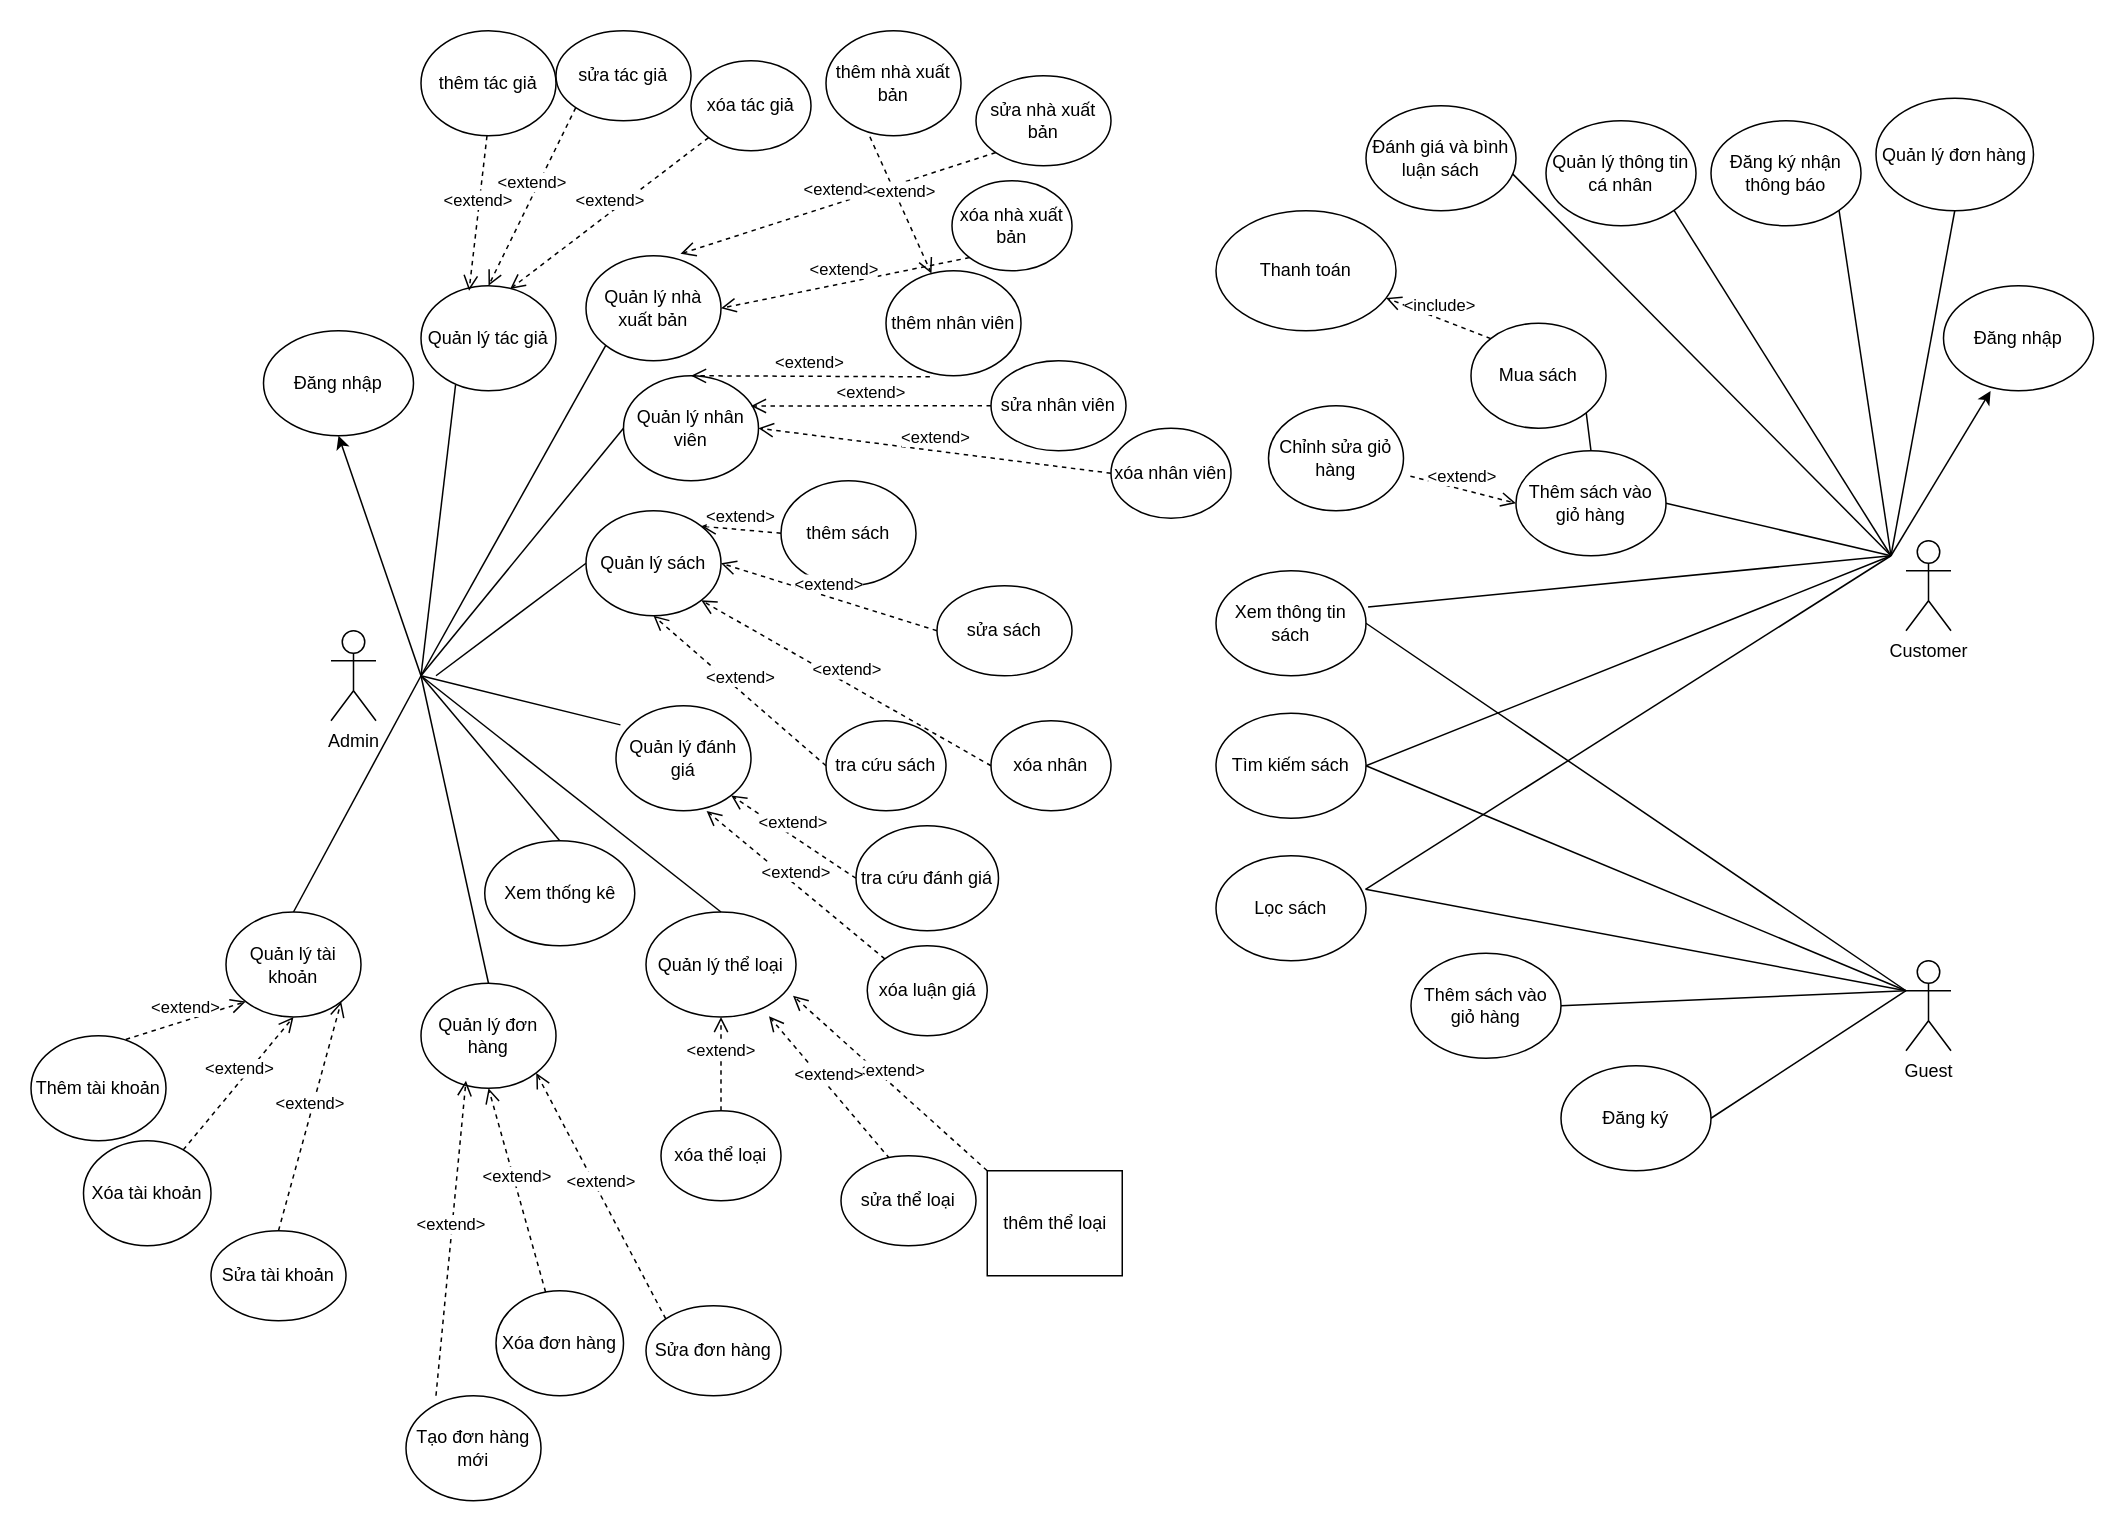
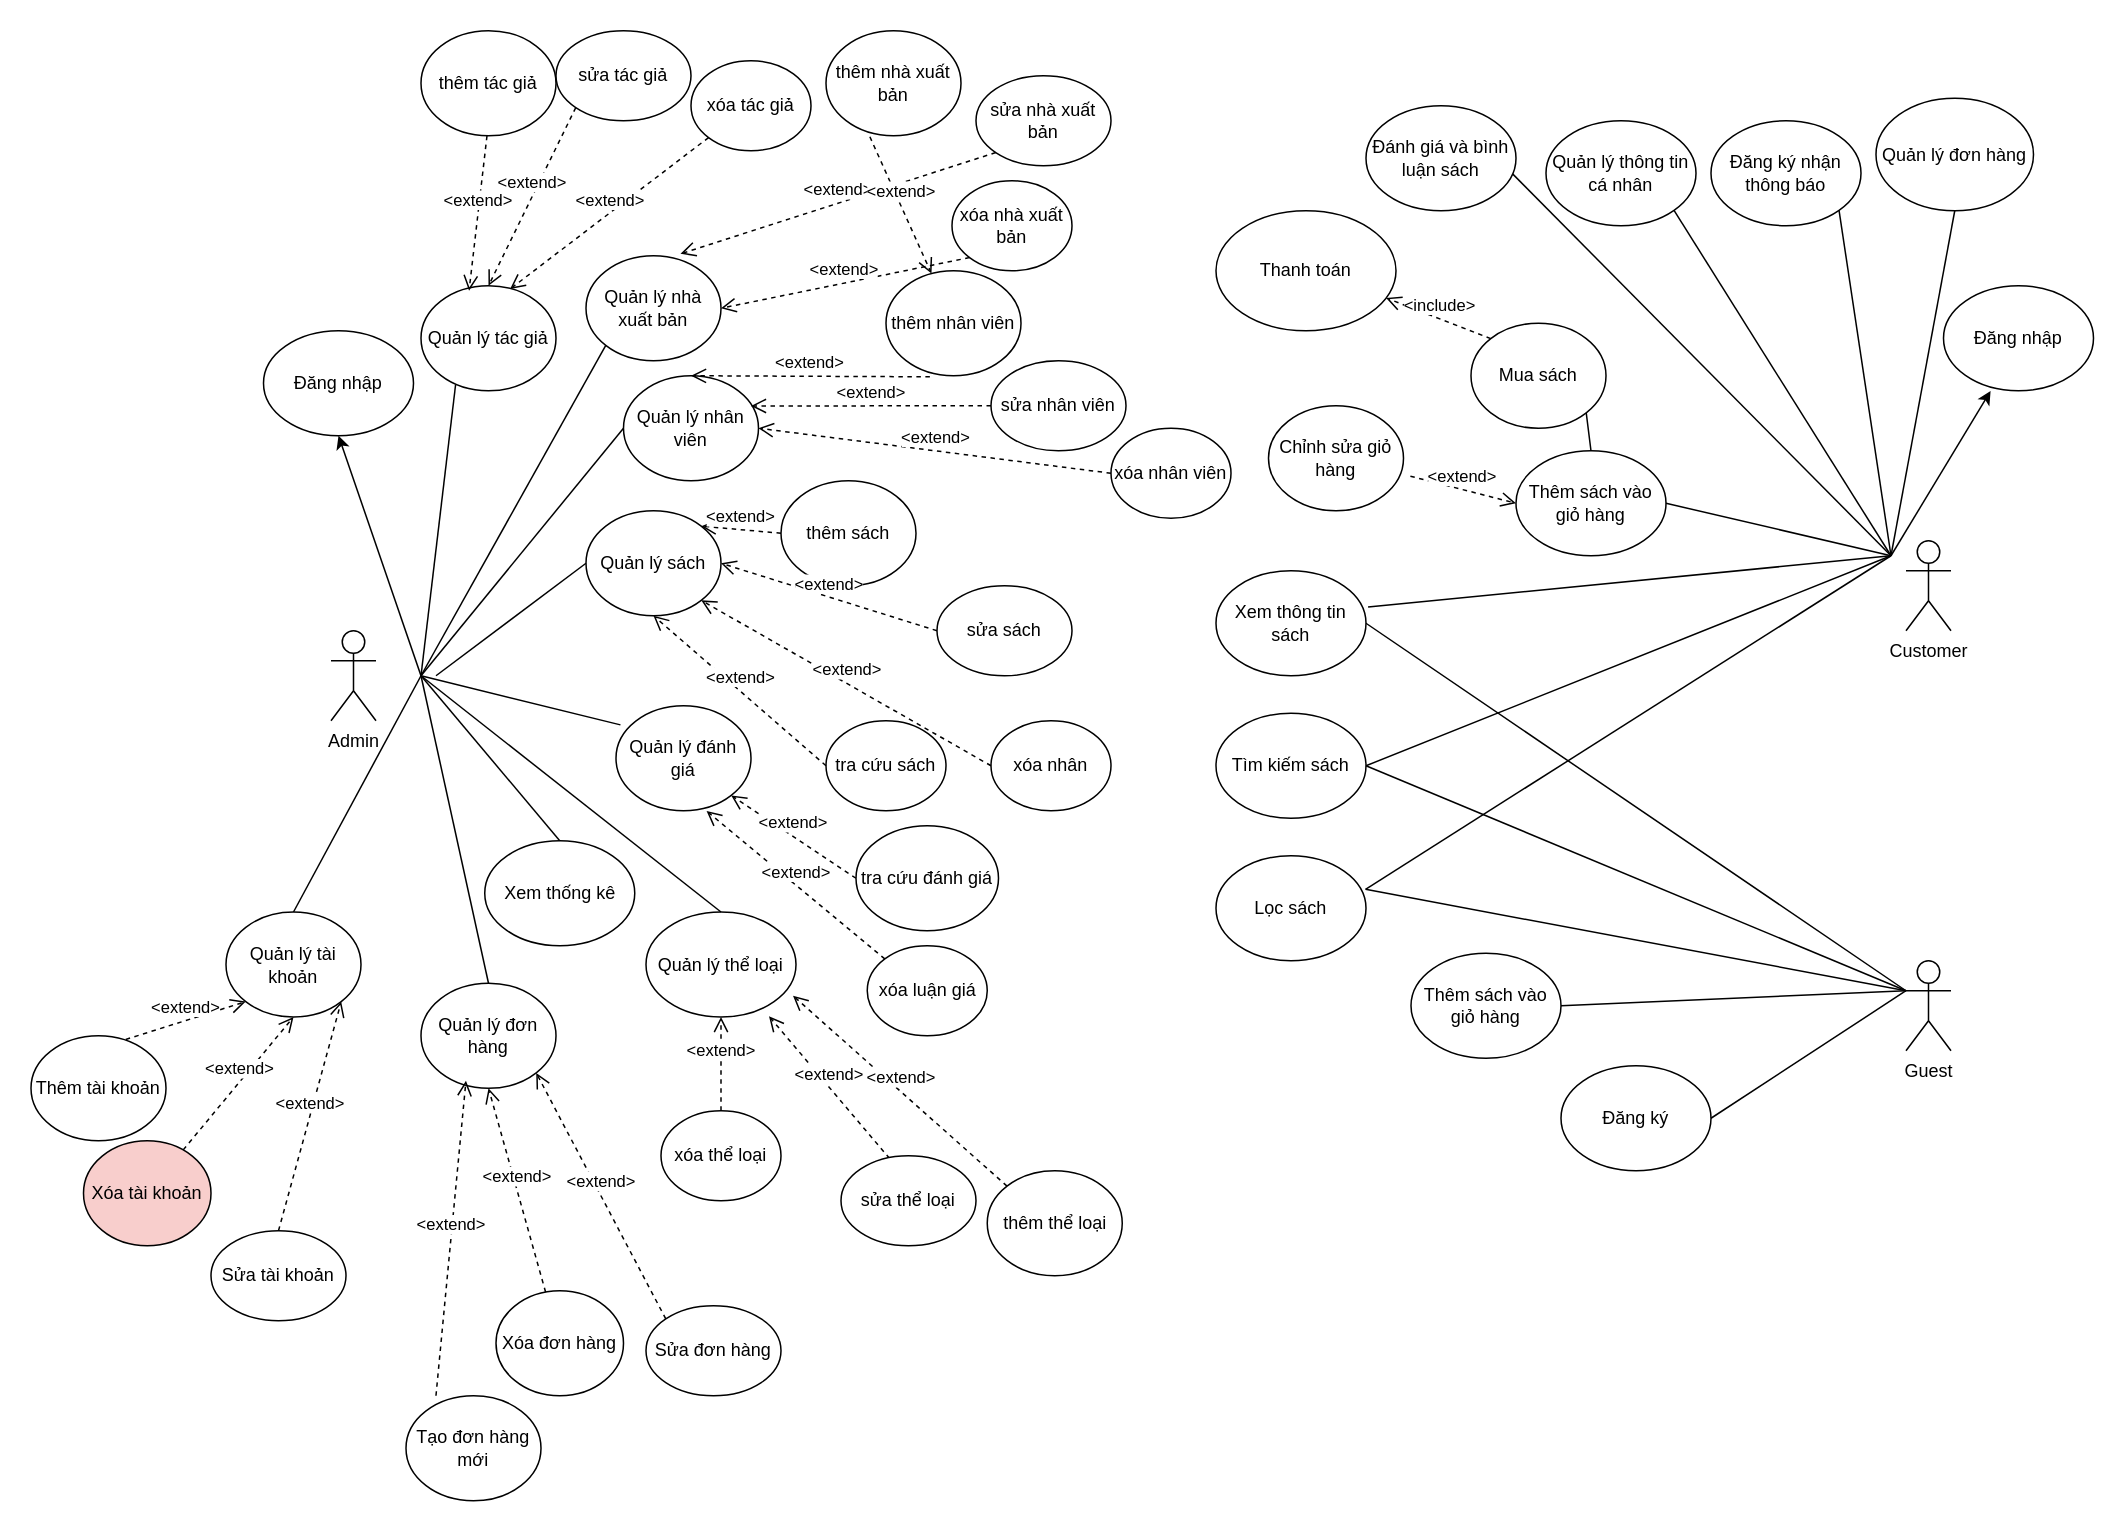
(147, 1193) -> (147, 1193)
(1055, 1223) -> (1055, 1223)
